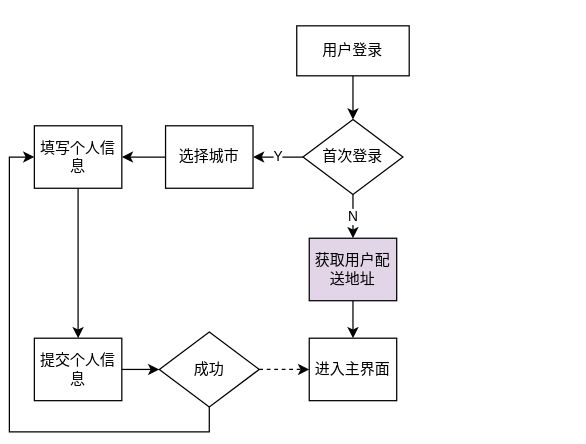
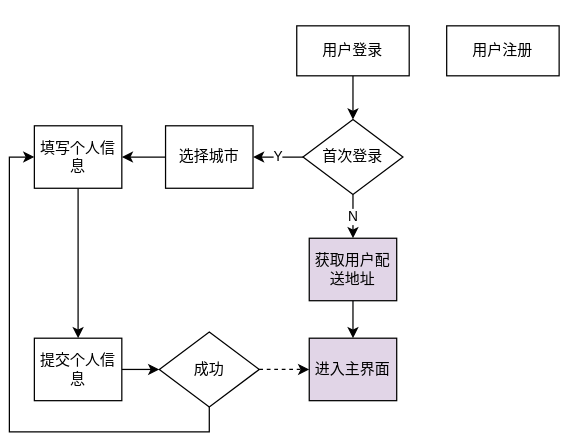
none -> (503, 51)
(353, 369) -> (353, 369)
